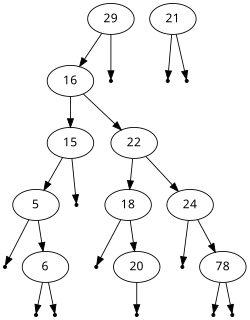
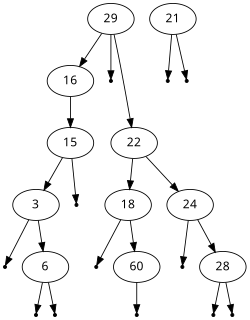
(99, 109) -> (122, 77)
(36, 205) -> (36, 205)
(137, 267) -> (137, 267)
(223, 267) -> (223, 267)
